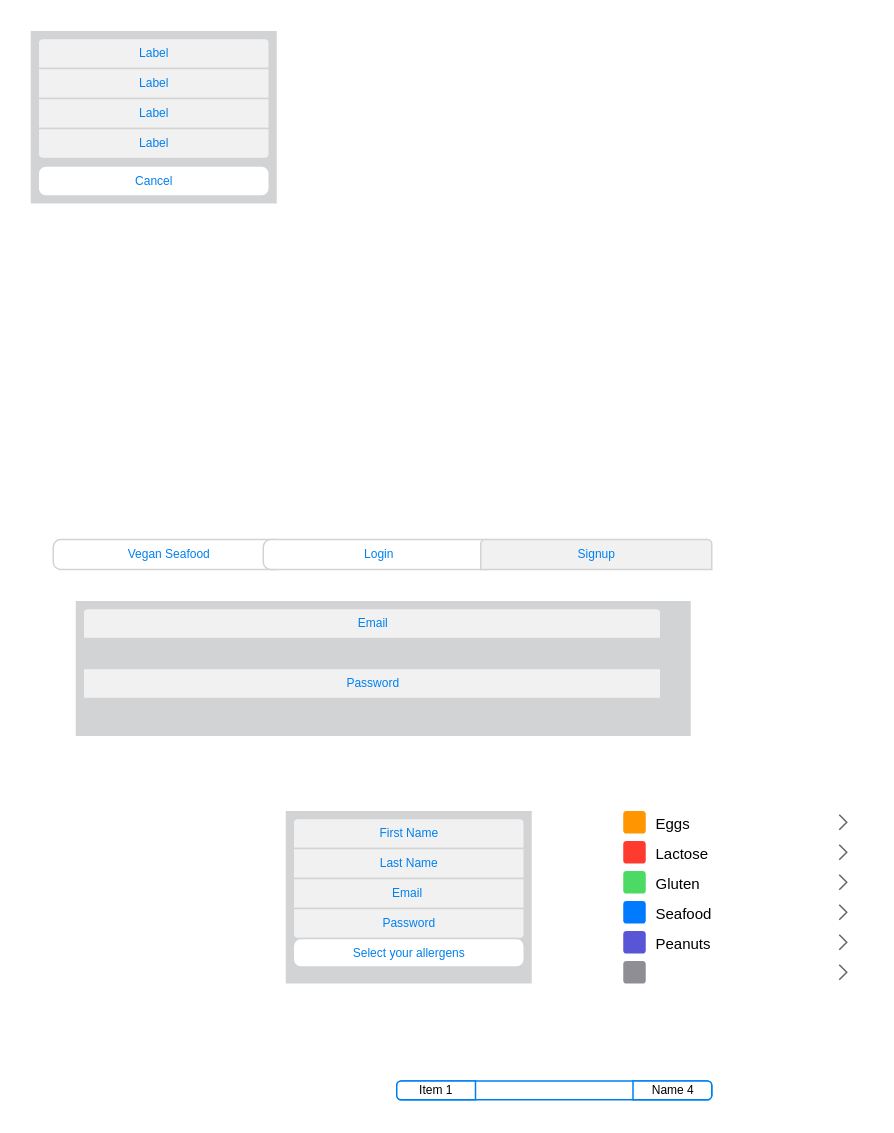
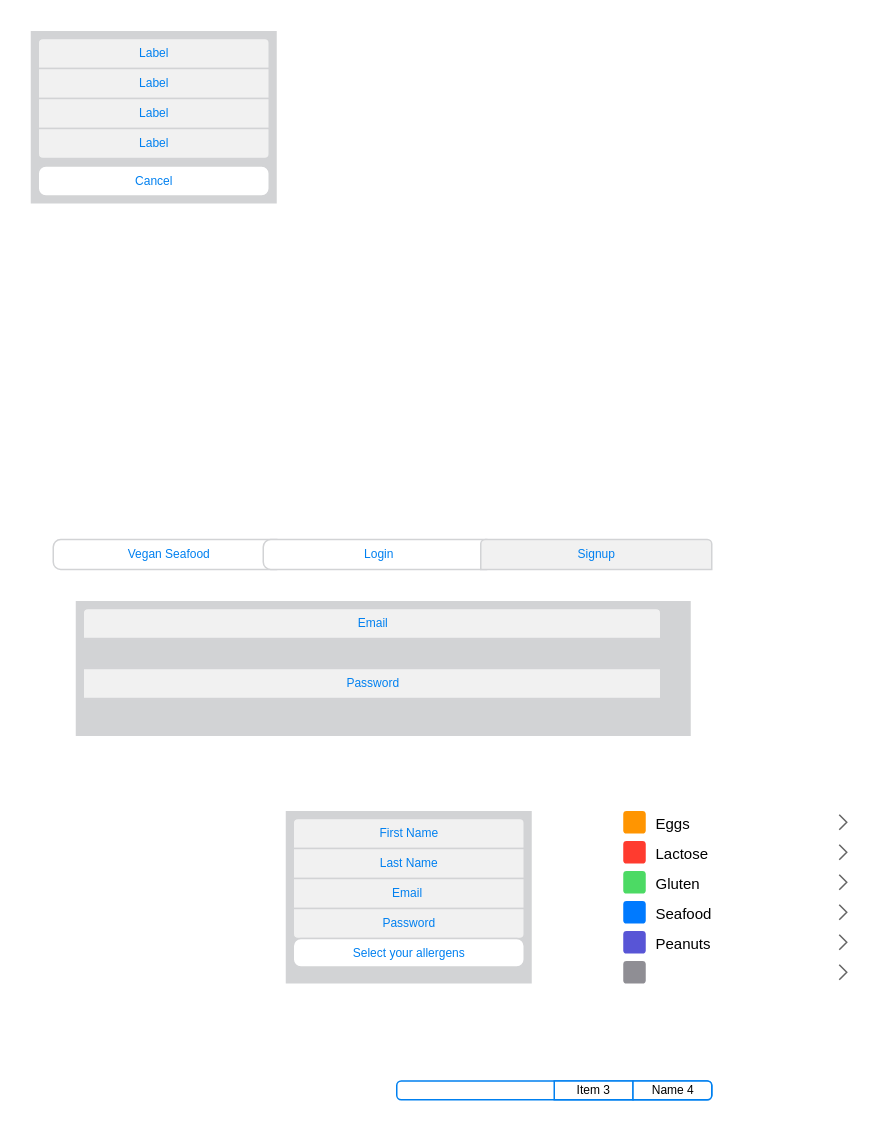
(436, 1090) -> none
none -> (594, 1090)
